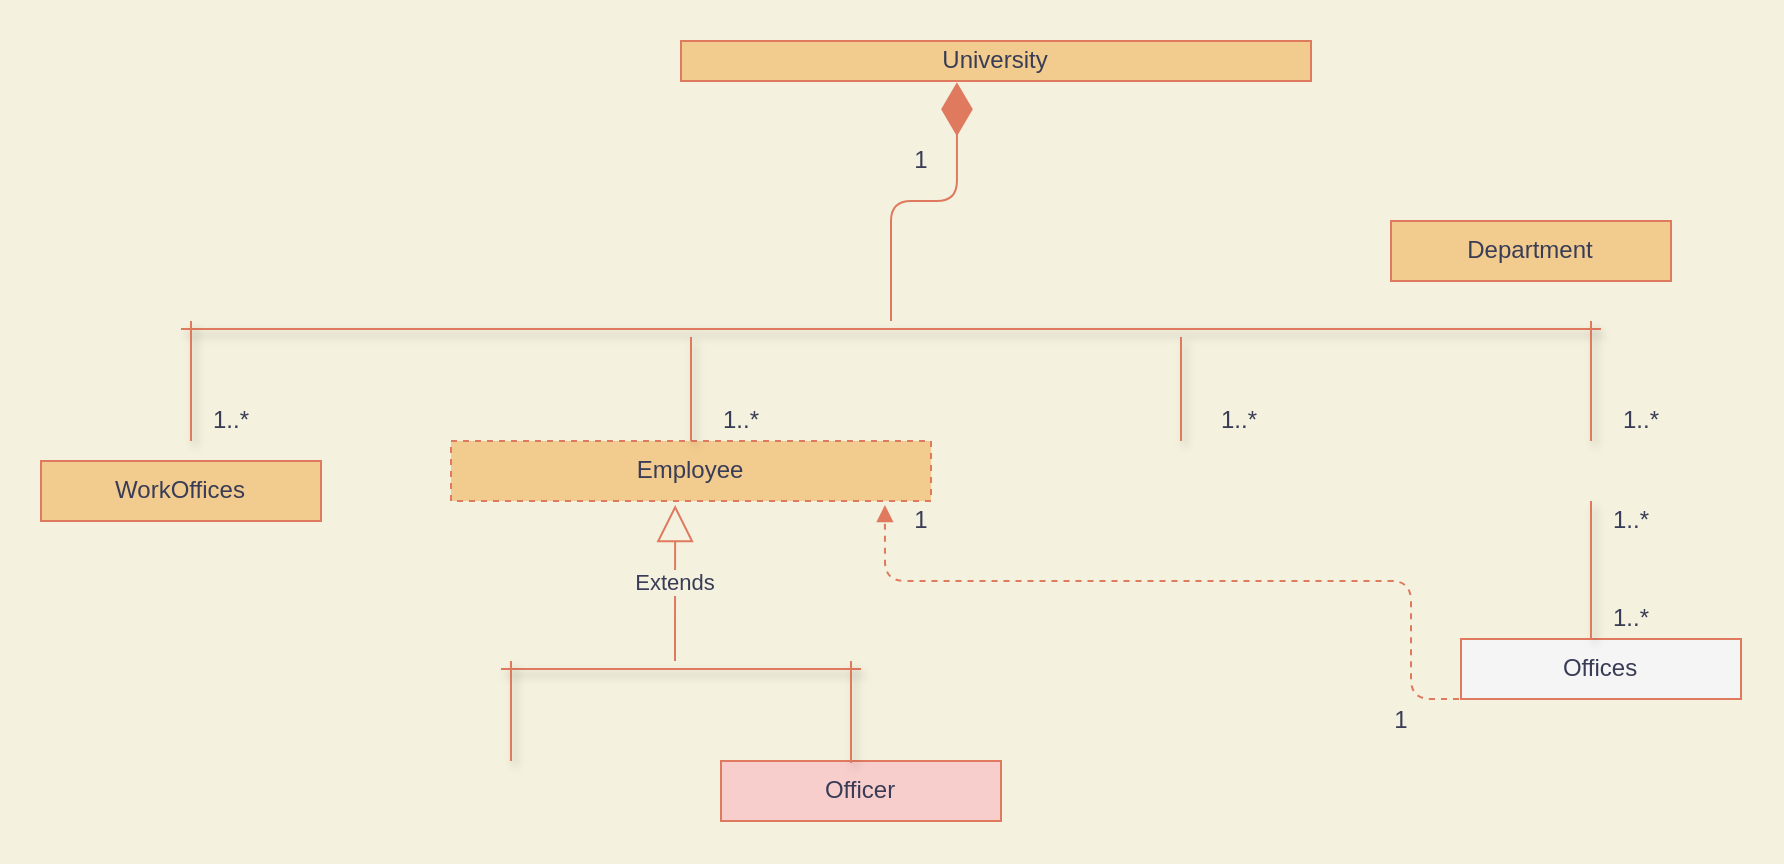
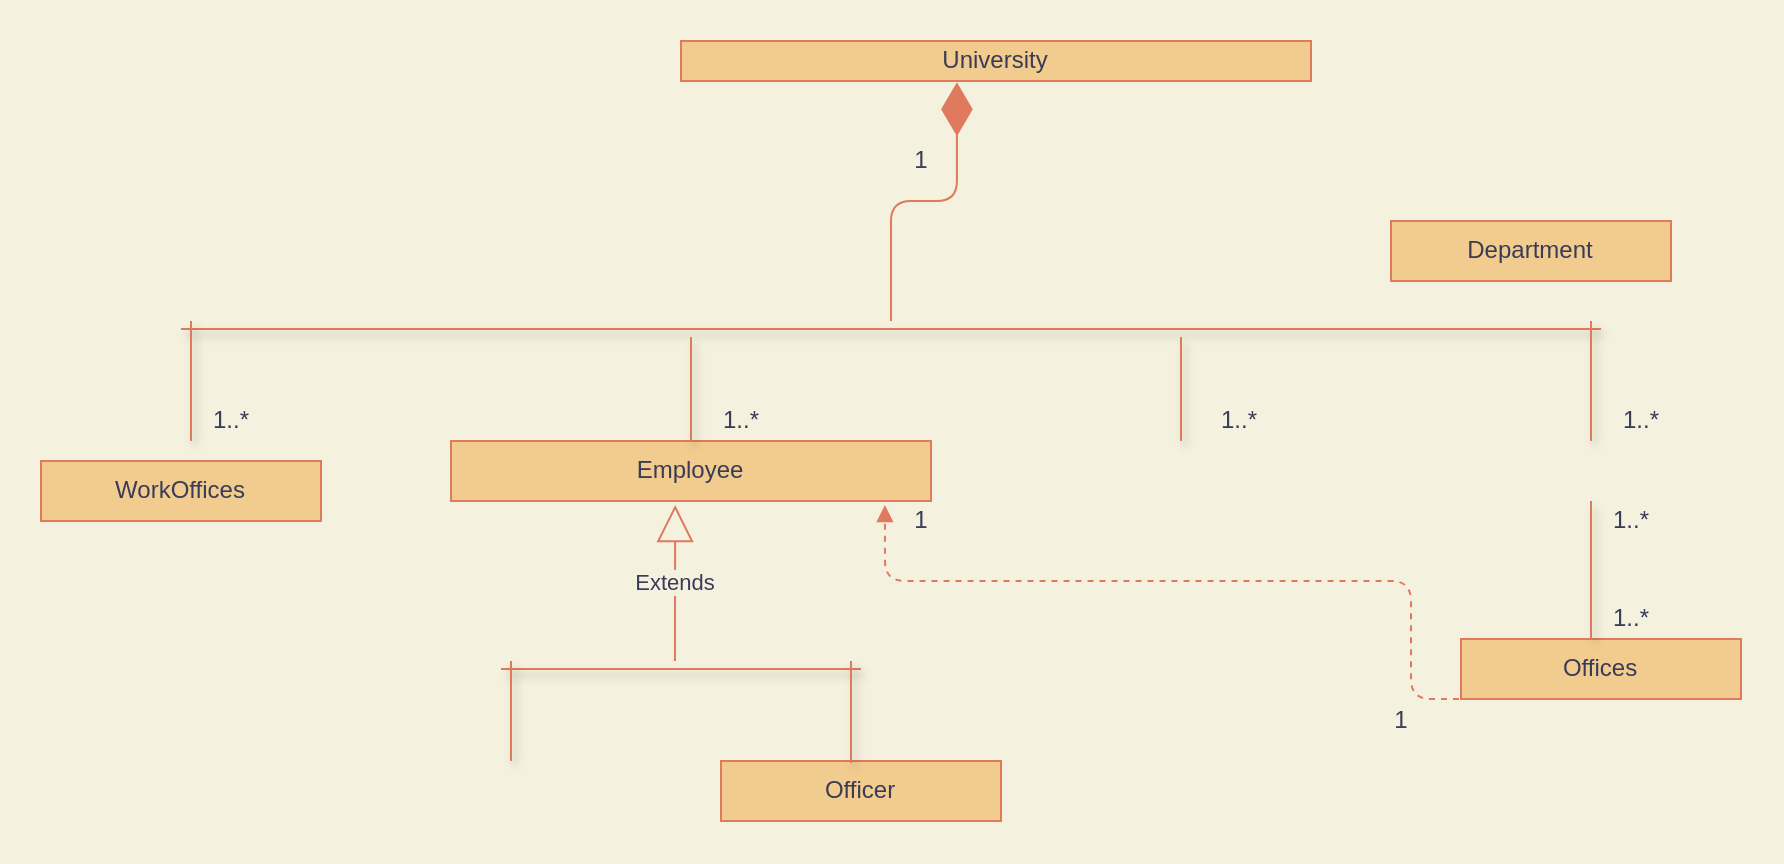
(691, 471) -> (691, 471)
(1601, 669) -> (1601, 669)
(861, 791) -> (861, 791)
